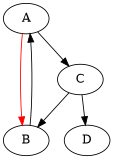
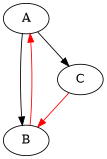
(21, 75) -> (21, 75)
(32, 84) -> (32, 84)
(56, 107) -> (56, 107)
(87, 140) -> none
